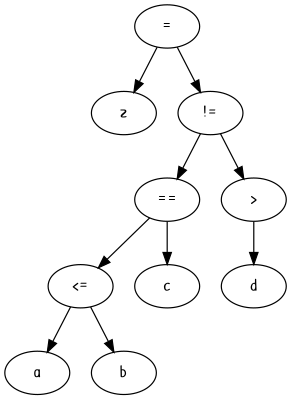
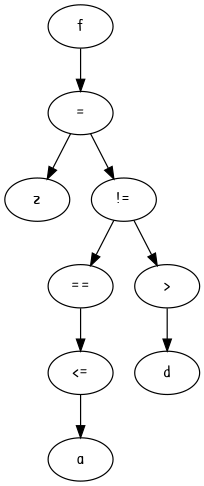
none -> (81, 26)
(167, 286) -> none
(124, 373) -> none
